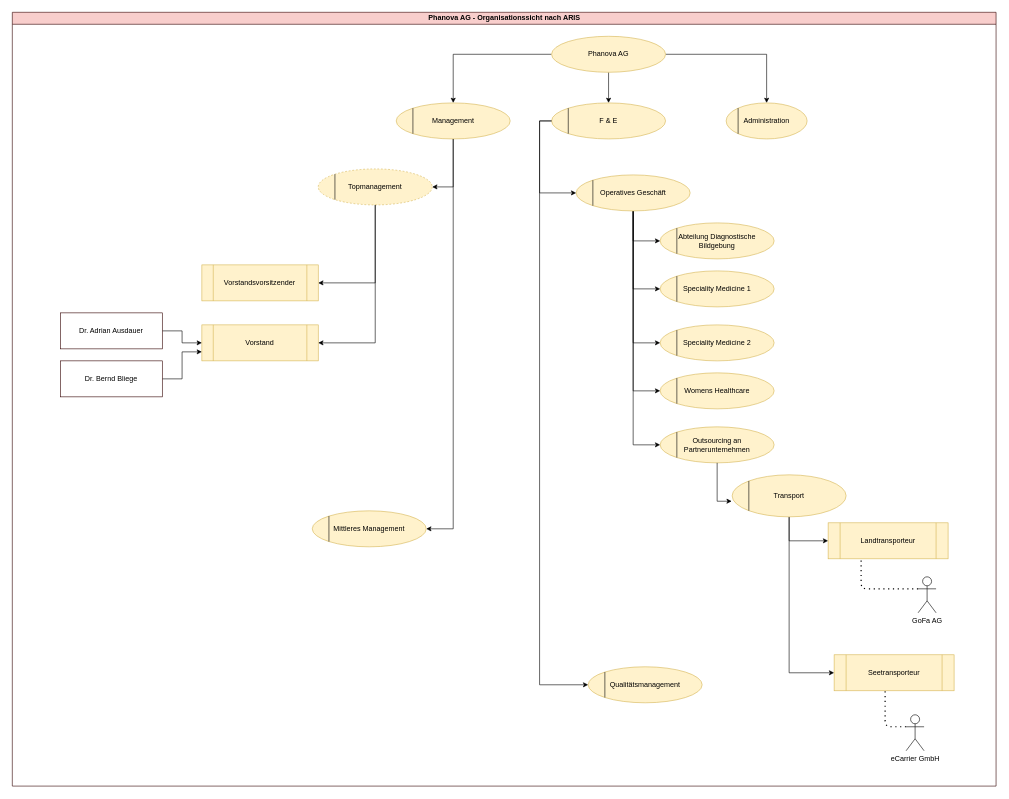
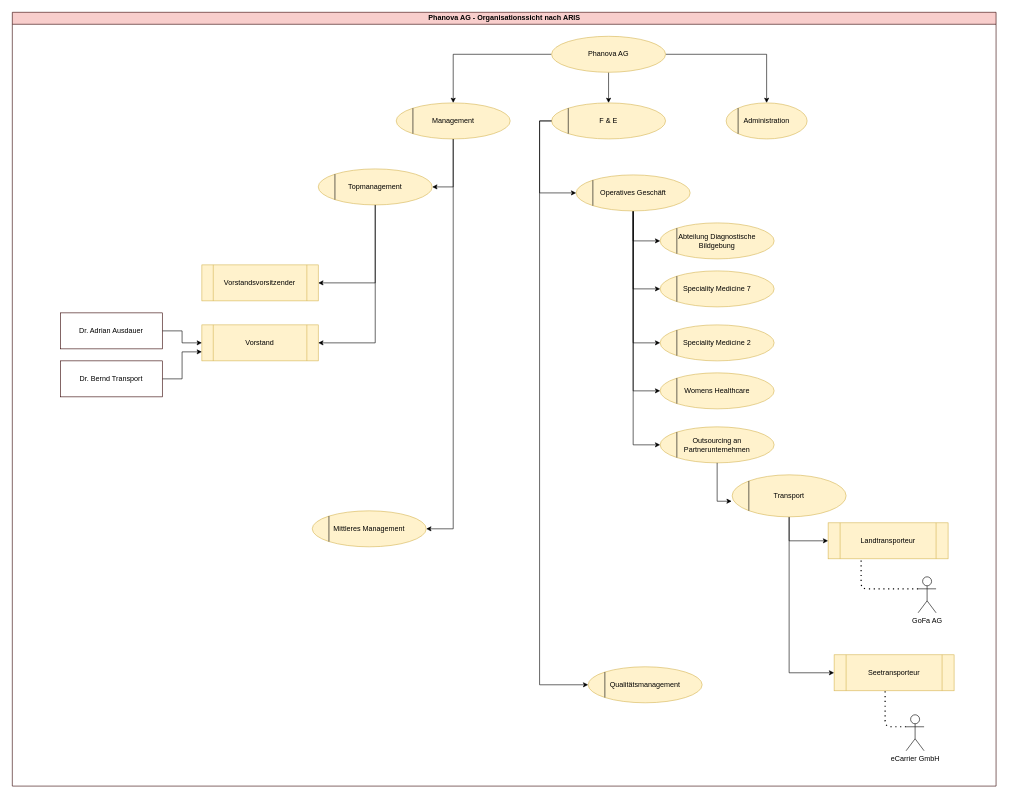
(375, 187) -> (375, 187)
(717, 289) -> (717, 289)
(111, 379) -> (111, 379)
